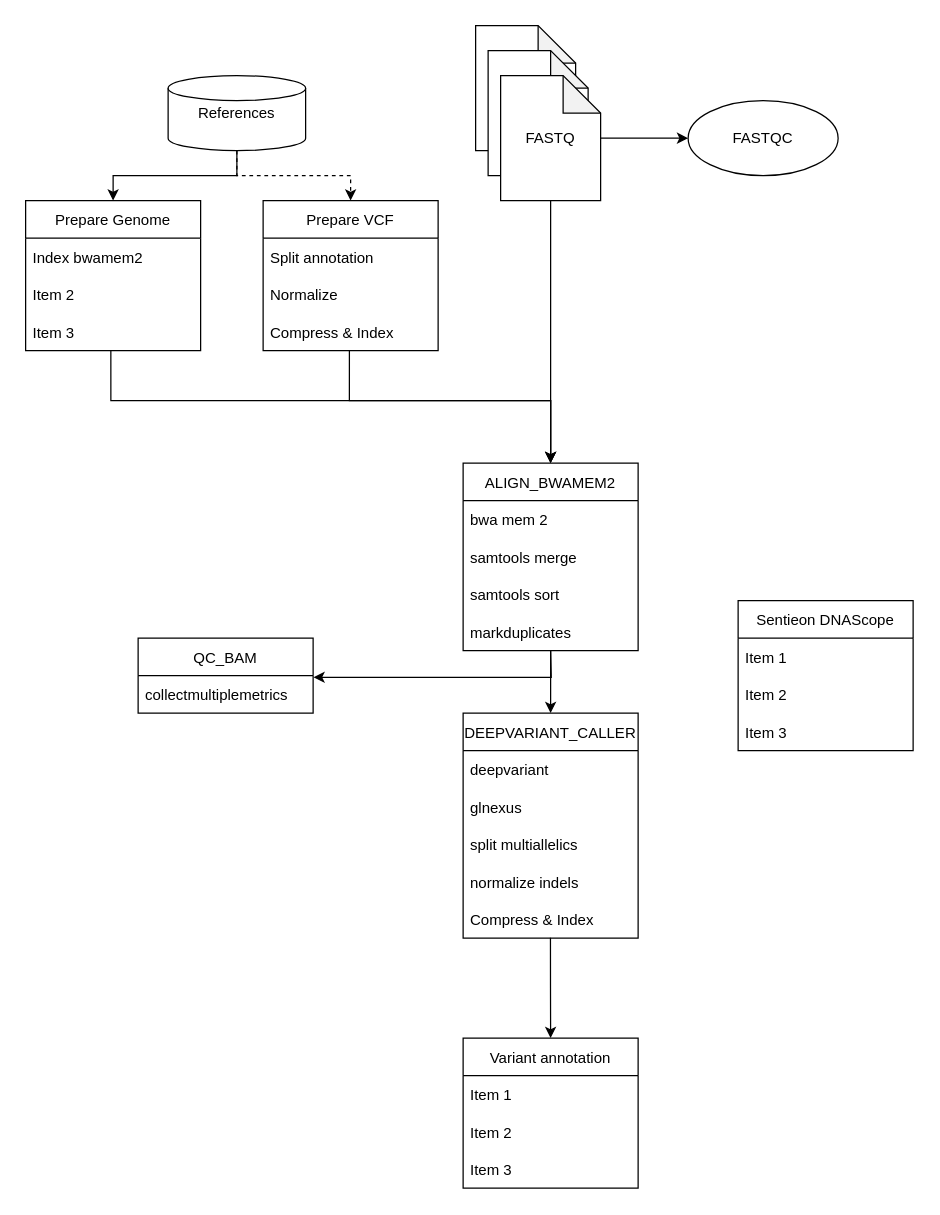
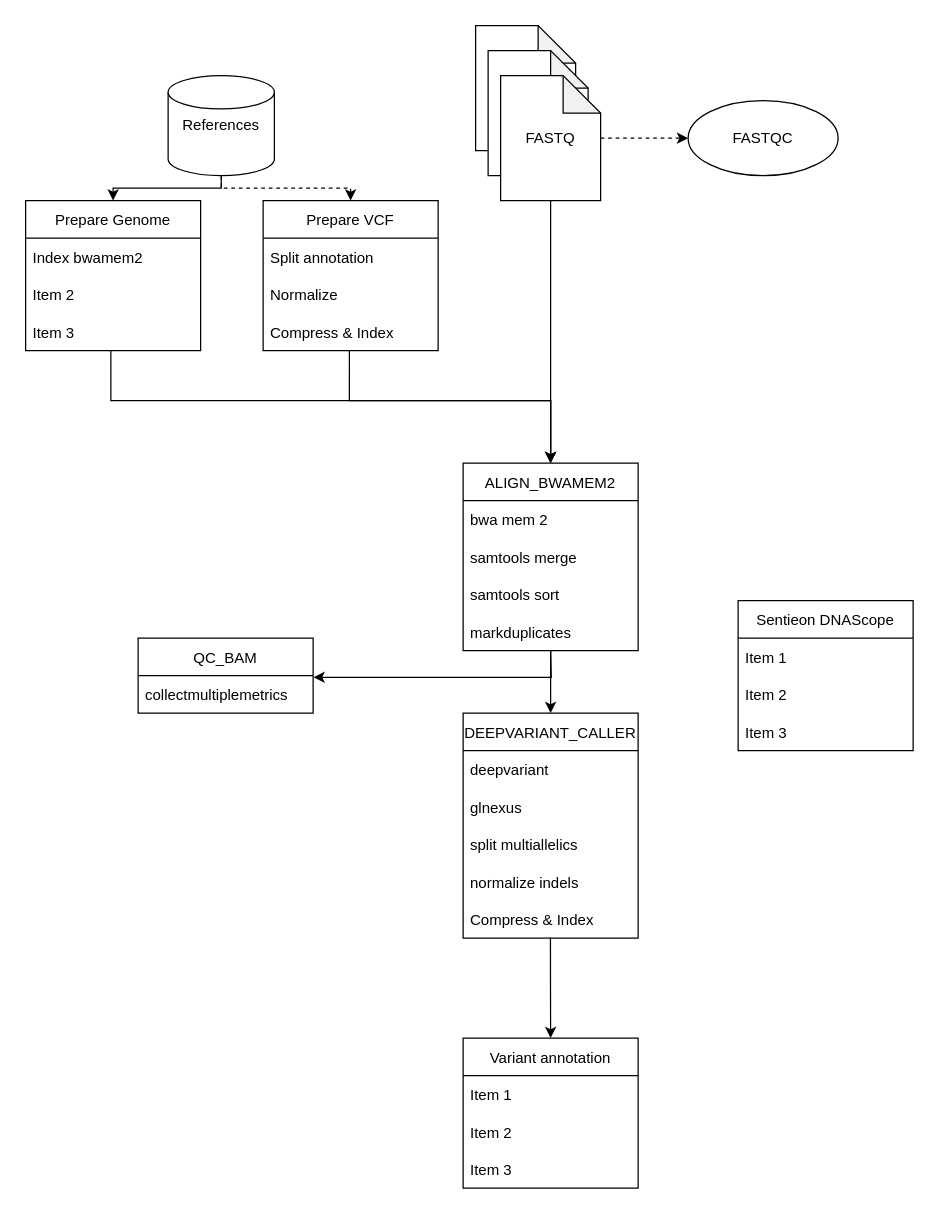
(237, 113) -> (221, 126)
(639, 138) -> (639, 138)
